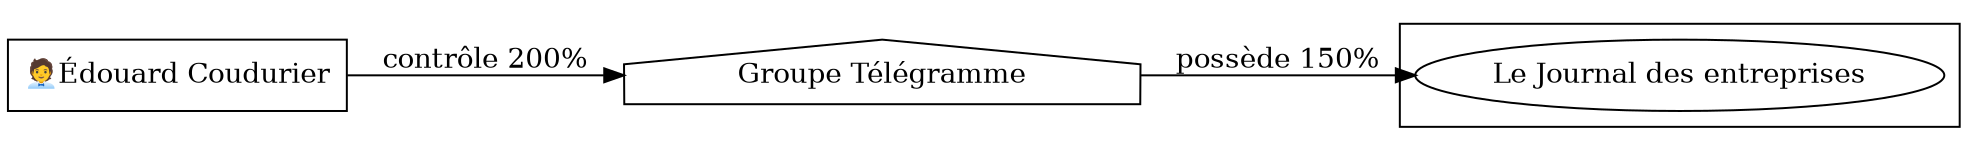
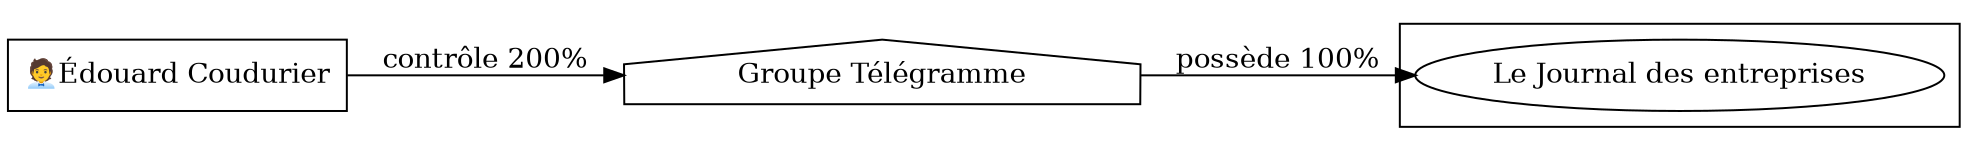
(1278, 60) -> (1278, 60)
